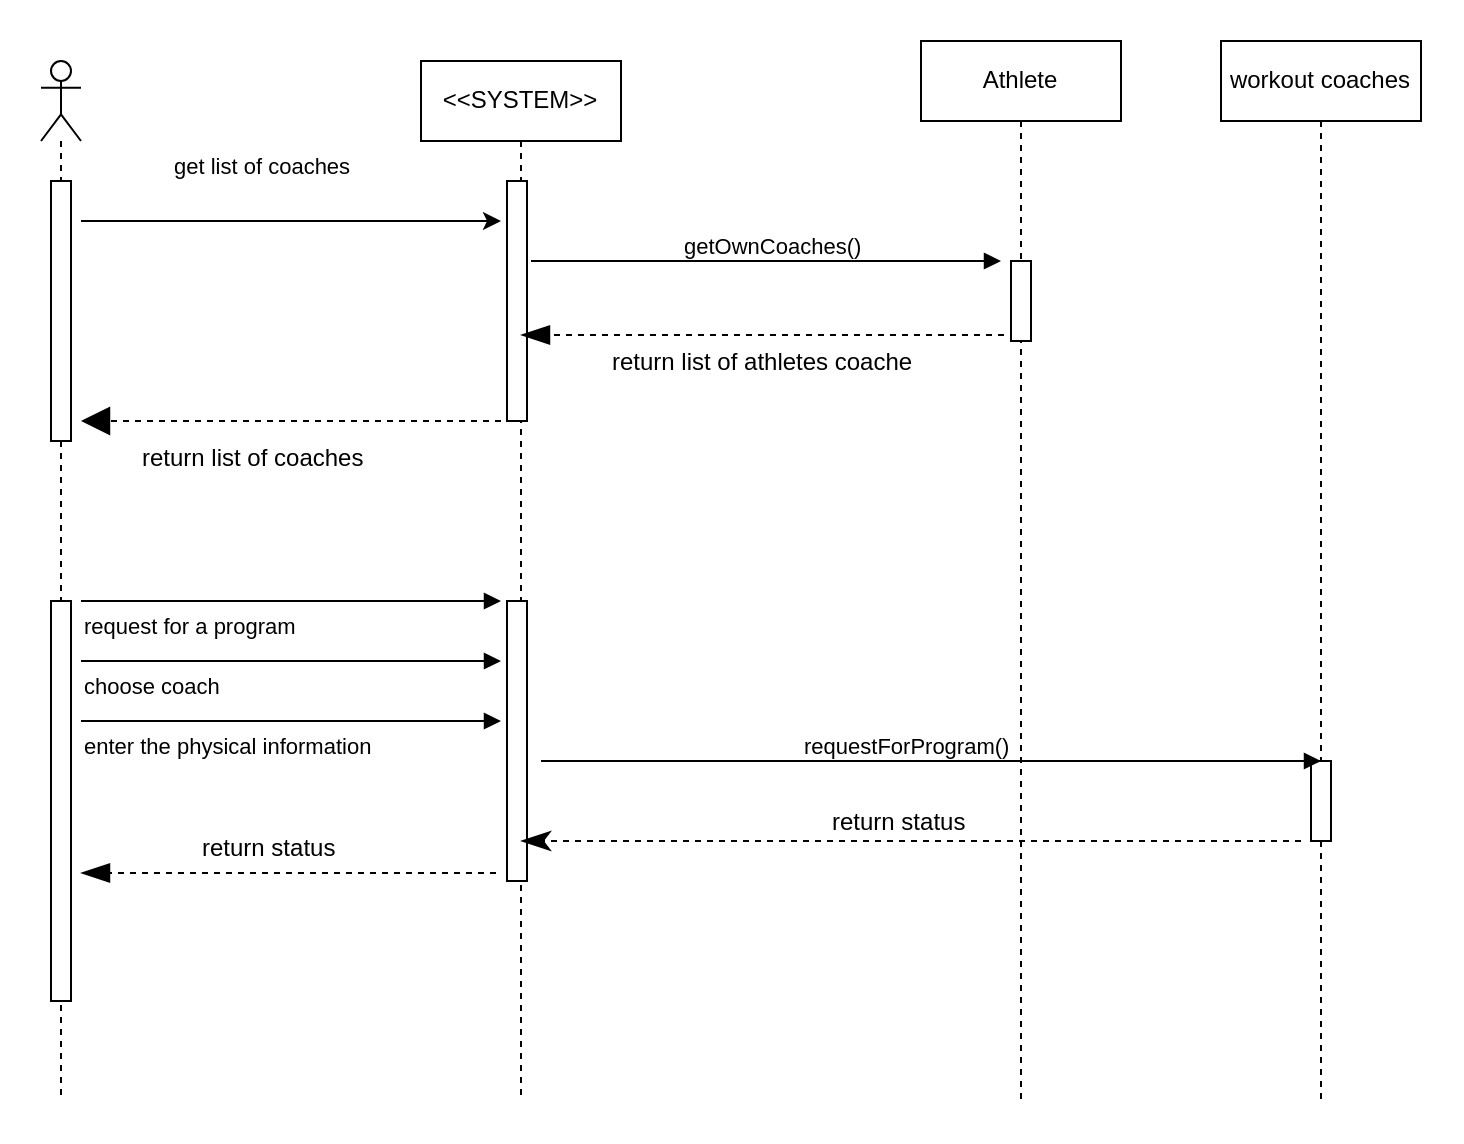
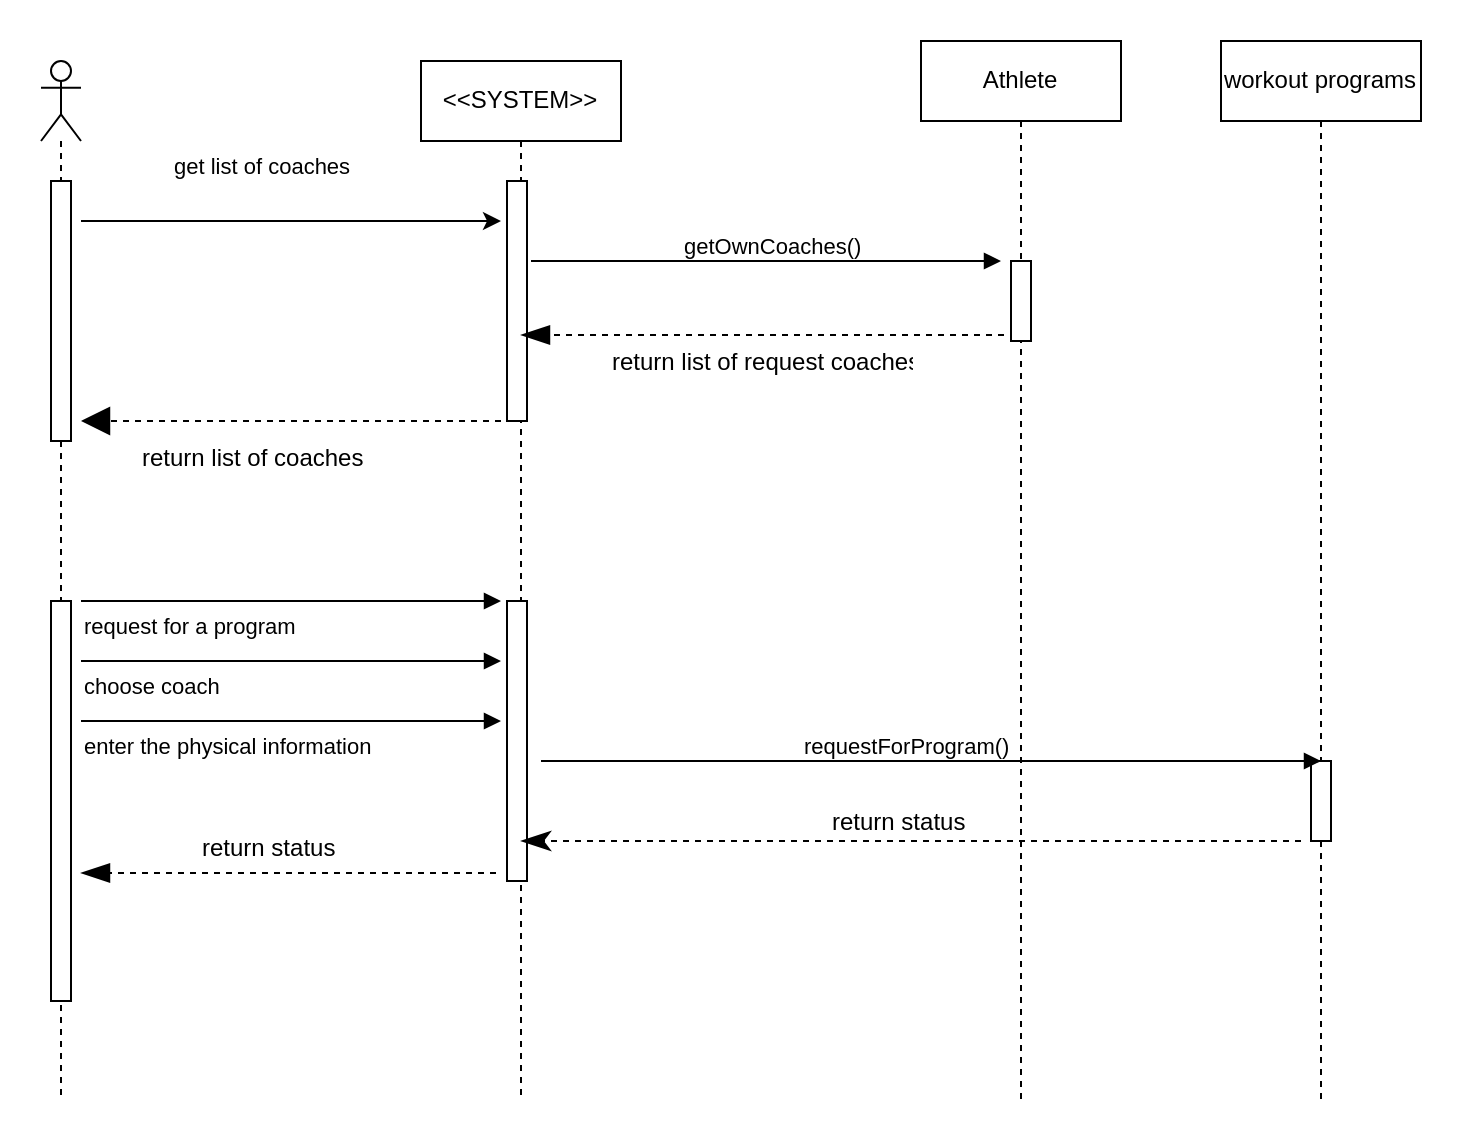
(1321, 81) -> (1321, 81)
(798, 362) -> (795, 362)
